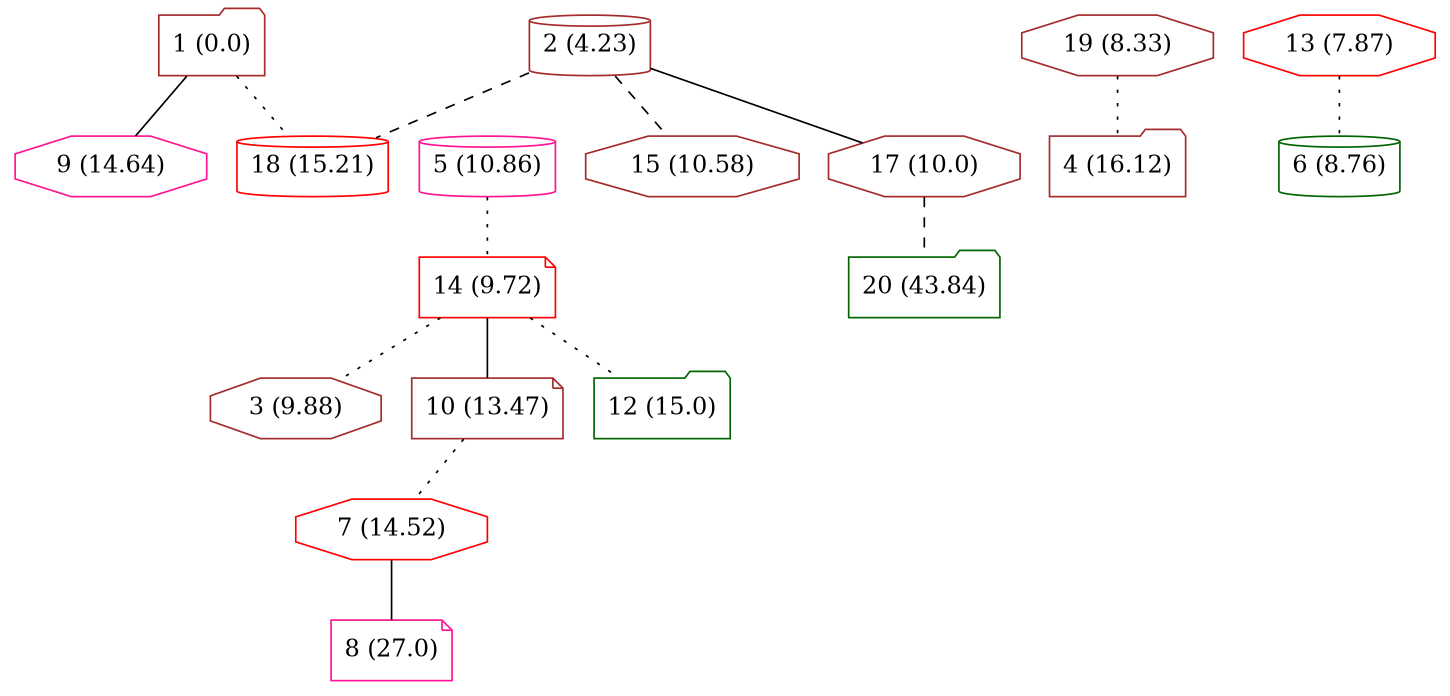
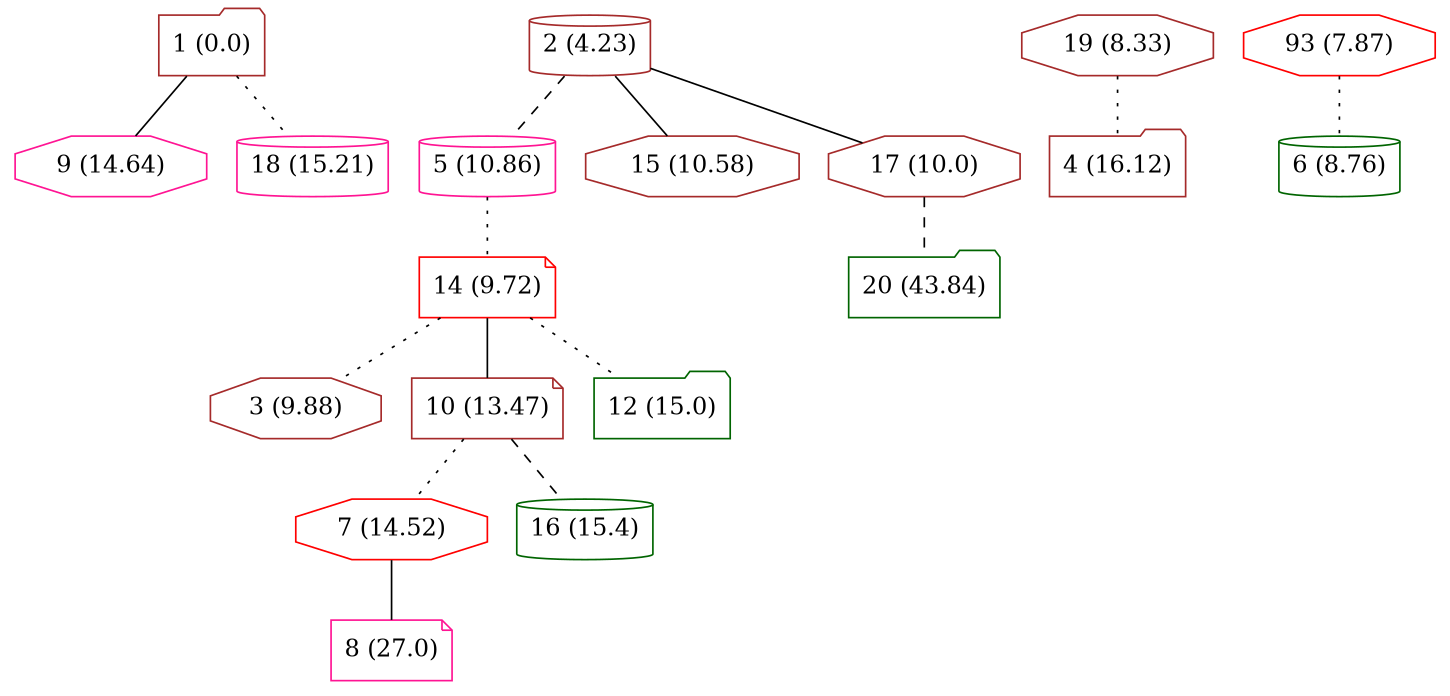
(1339, 45) -> (1339, 45)
(453, 105) -> (538, 106)
(641, 106) -> (641, 106)
(313, 166) -> (313, 166)
none -> (585, 529)
